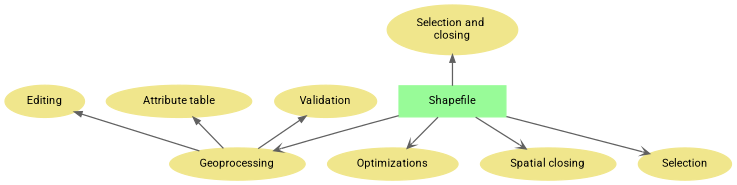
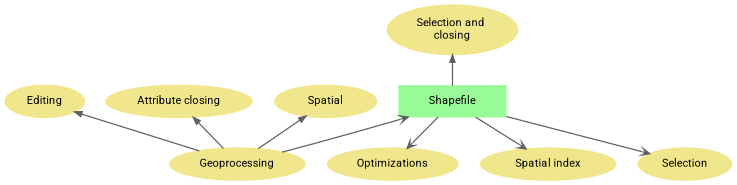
(179, 101) -> (179, 101)
(326, 101) -> (326, 101)
(340, 132) -> (342, 136)
(548, 164) -> (548, 164)
